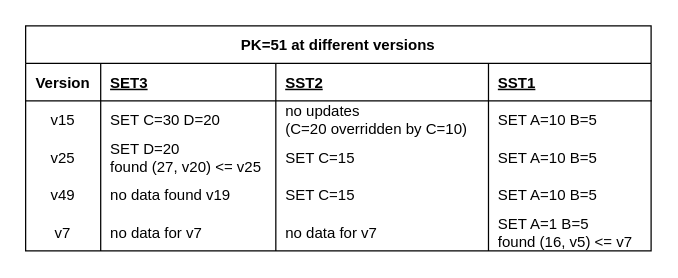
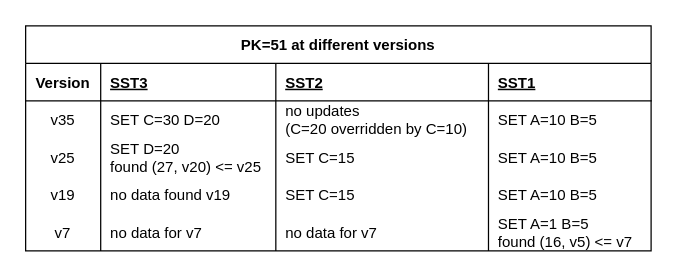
(127, 83) -> (127, 83)
(63, 120) -> (63, 120)
(63, 195) -> (63, 195)
